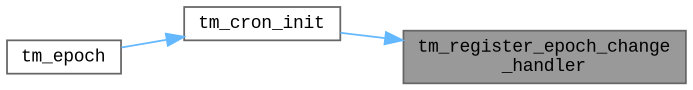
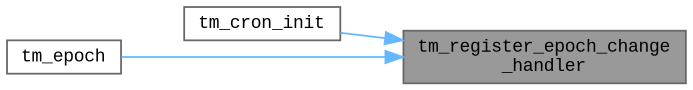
(144, 44) -> (253, 57)
